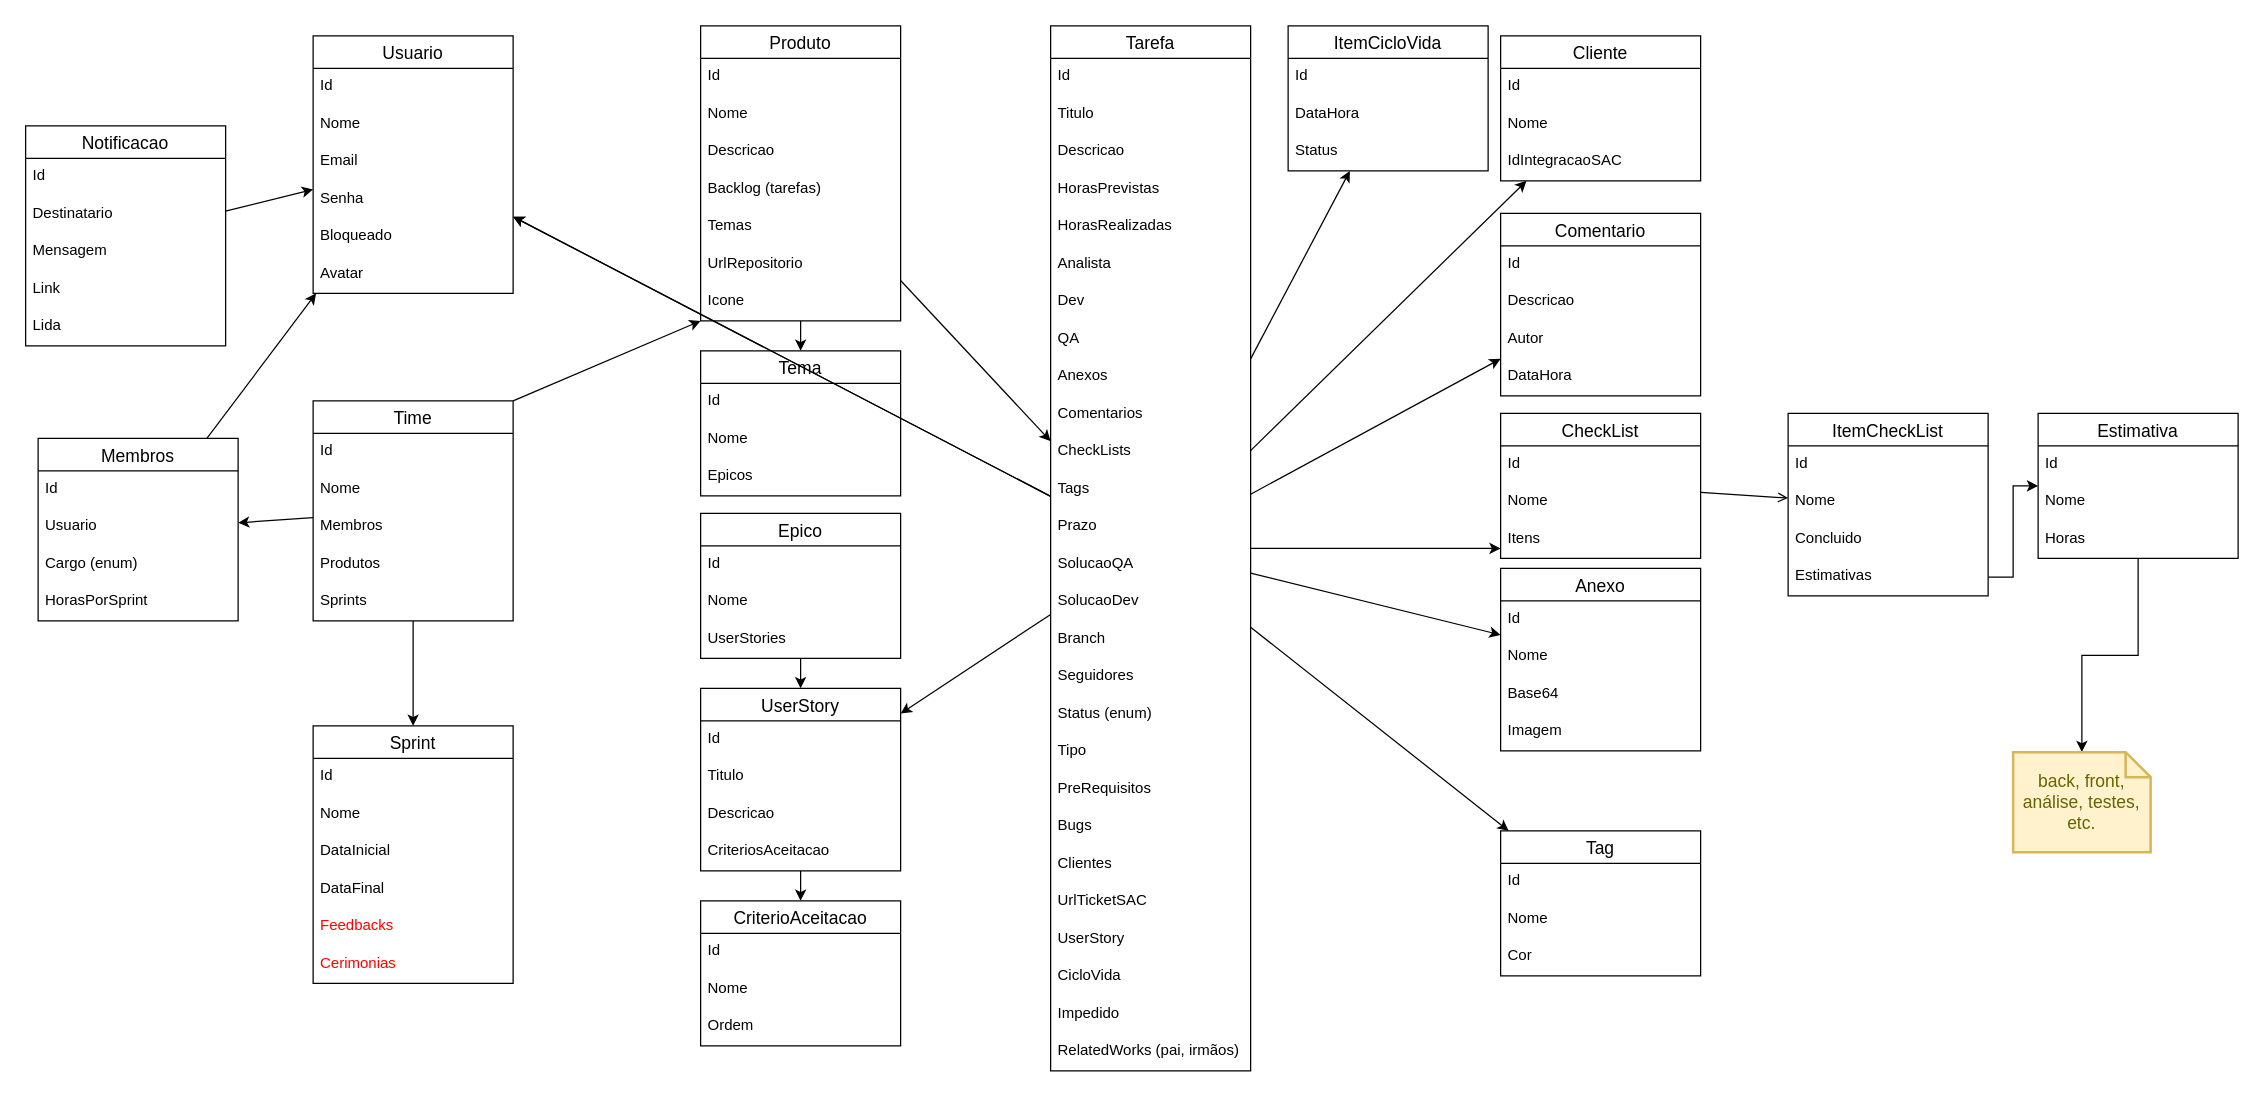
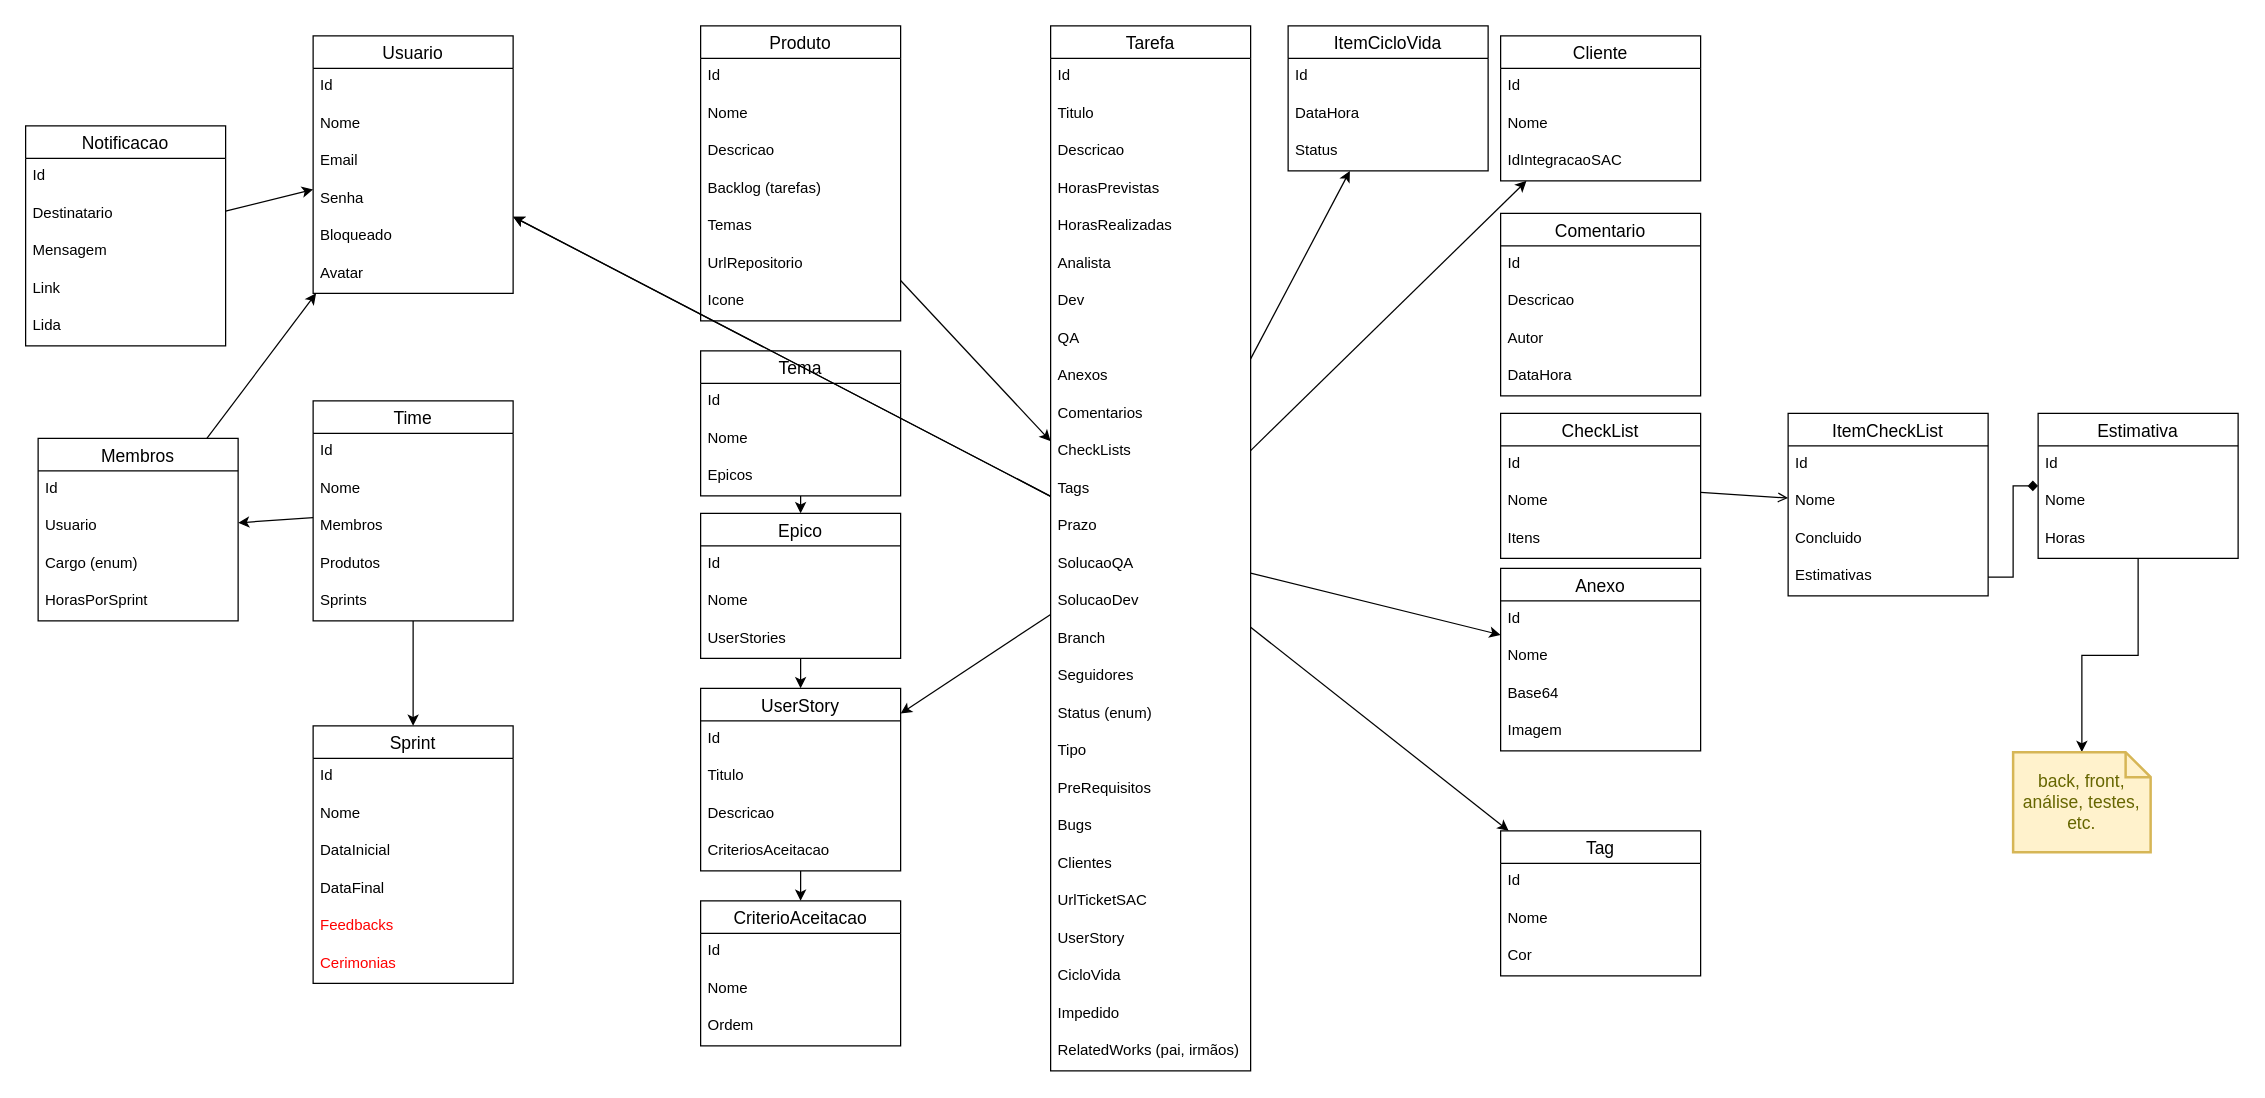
(801, 333) -> none
(603, 362) -> none
(1372, 428) -> none
(2028, 486) -> (2027, 486)
none -> (801, 501)
(1372, 548) -> none
